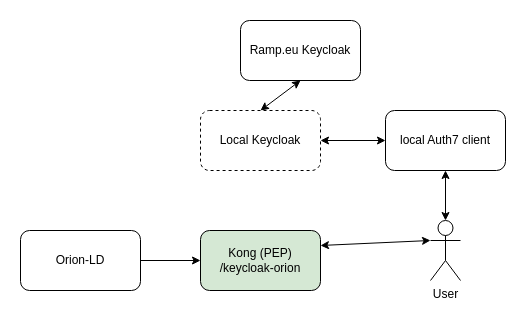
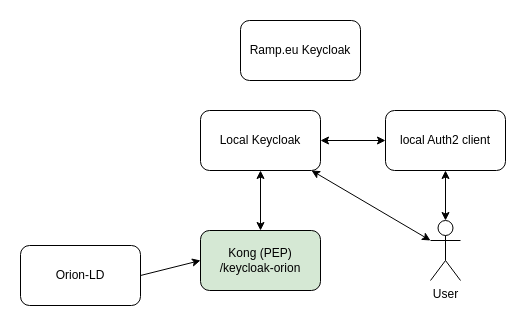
(280, 96) -> none
(261, 141) -> (261, 141)
(446, 141) -> (446, 141)
none -> (261, 201)
(376, 243) -> (371, 206)
(81, 261) -> (81, 276)
